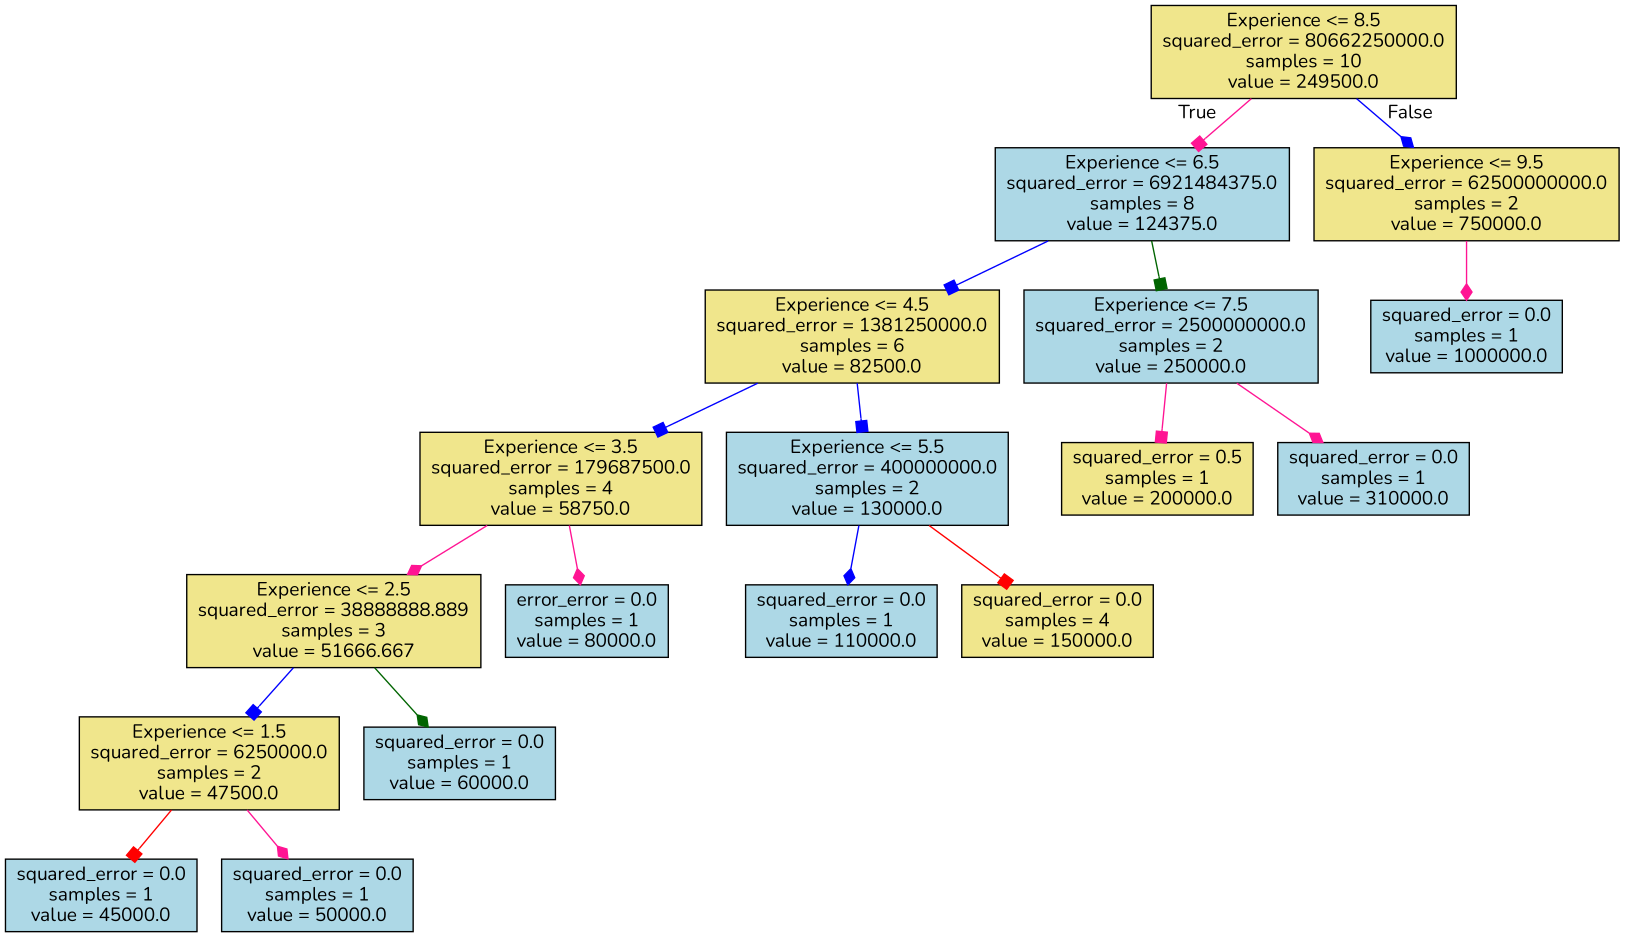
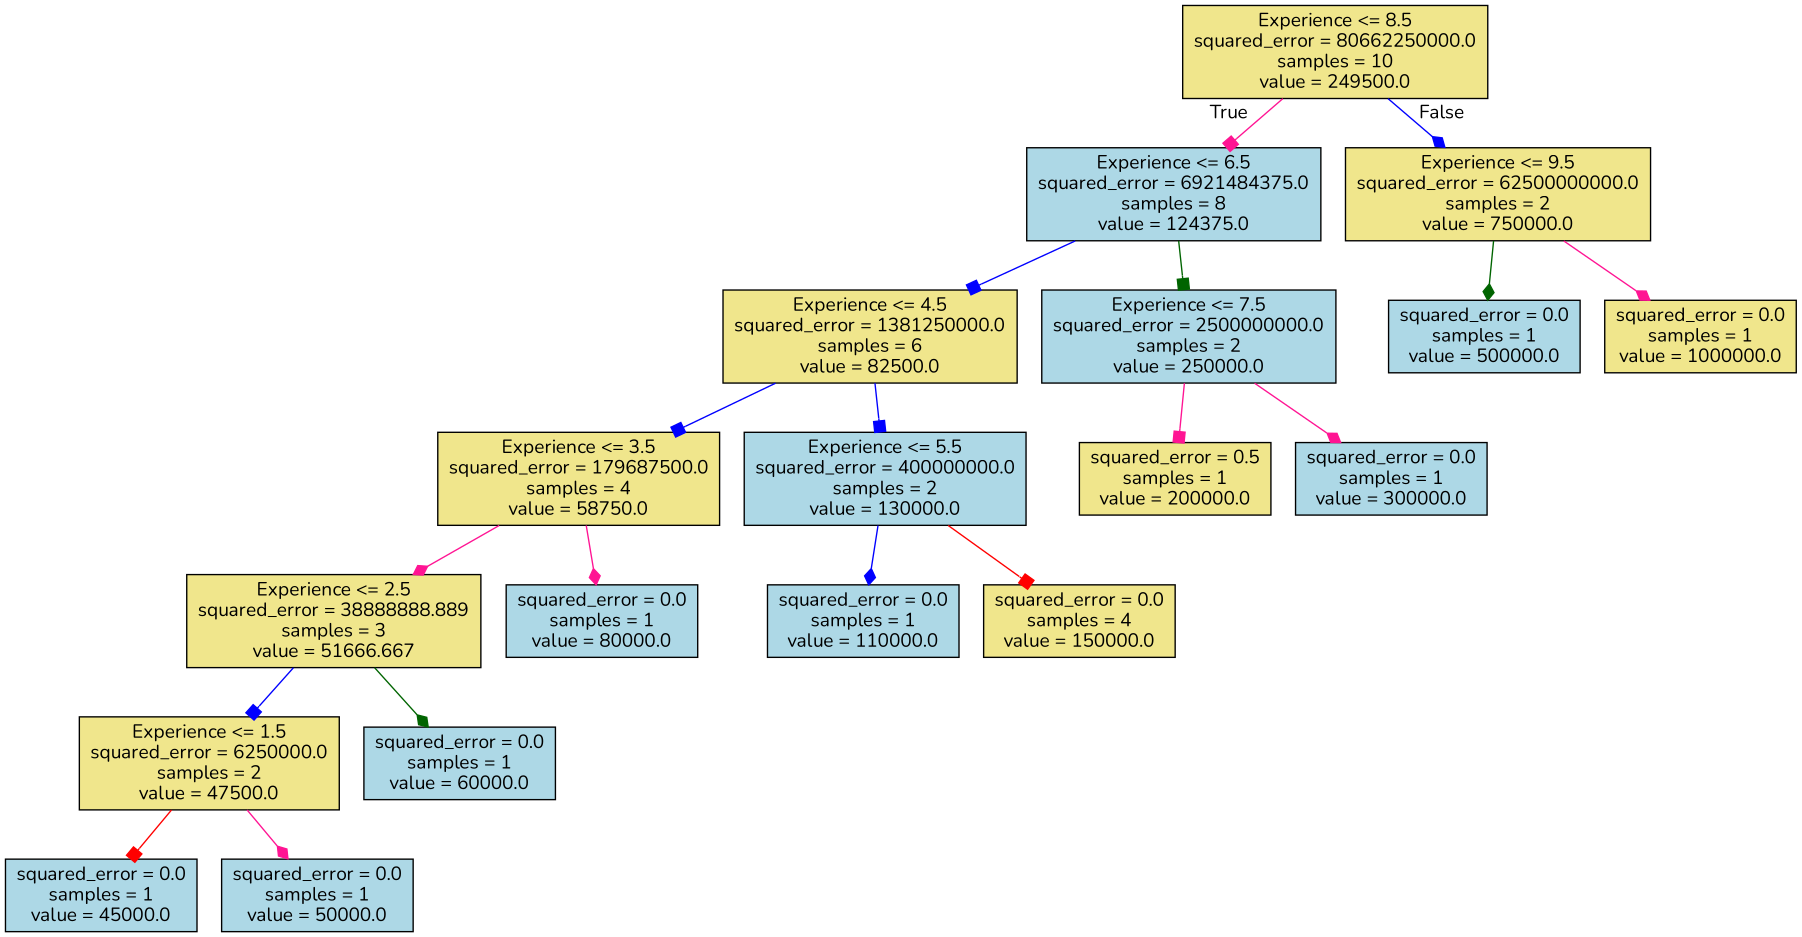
(1467, 337) -> (1700, 337)
none -> (1484, 337)
(1374, 479) -> (1391, 479)
(587, 621) -> (602, 621)
